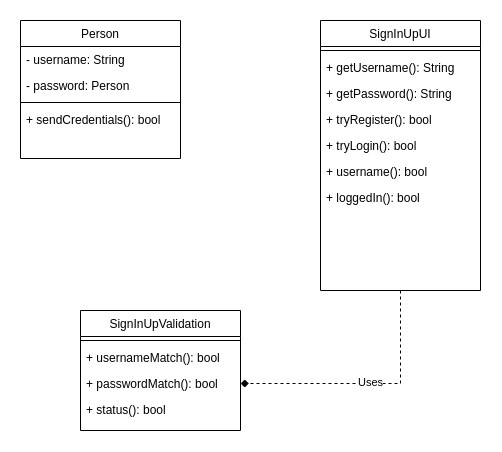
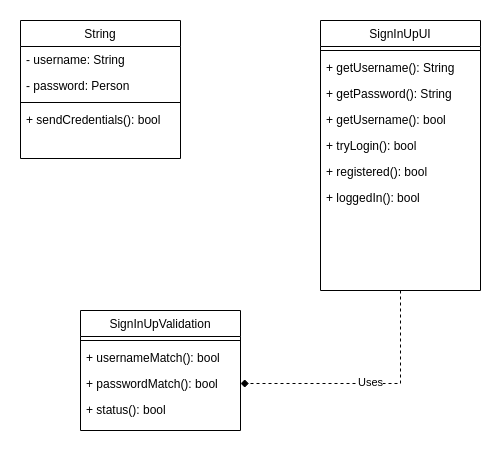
(100, 34) -> (100, 34)
(389, 120) -> (390, 120)
(380, 172) -> (385, 172)
